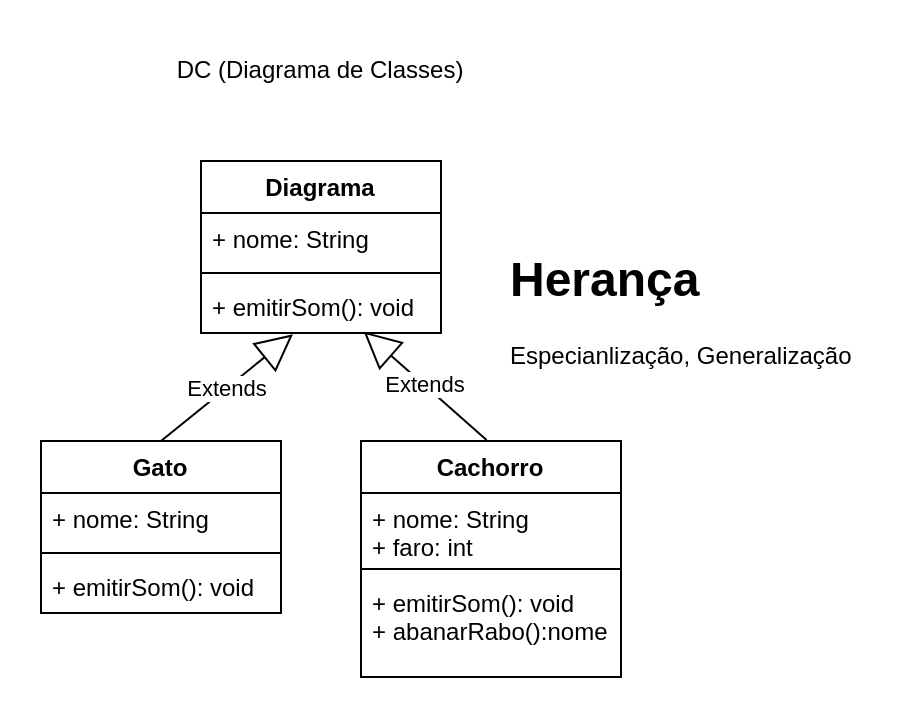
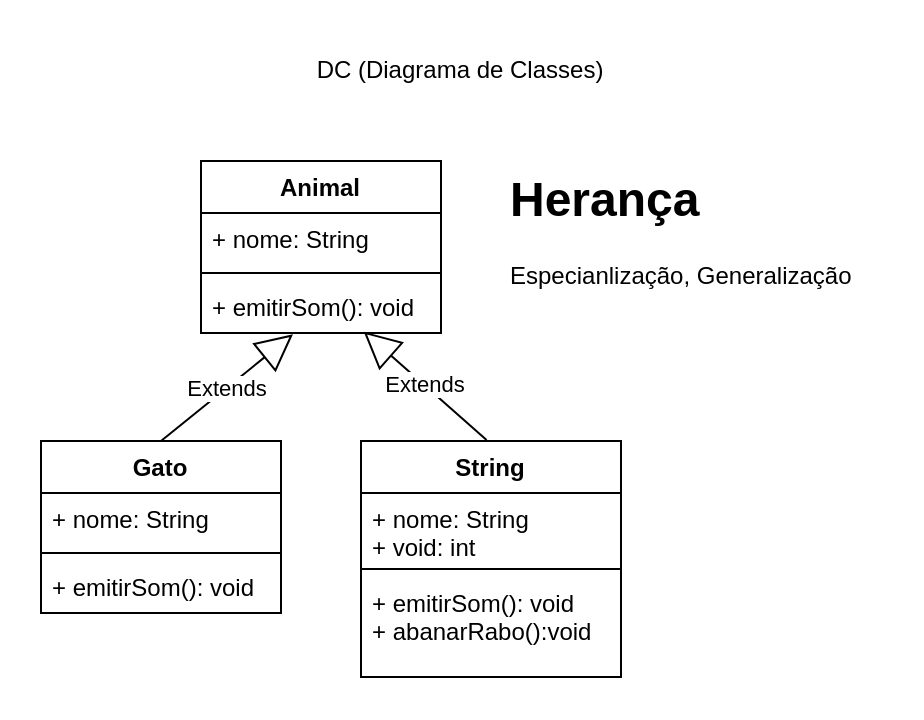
(321, 71) -> (461, 71)
(321, 189) -> (321, 189)
(691, 311) -> (691, 231)
(491, 469) -> (491, 469)
(455, 536) -> (455, 536)
(493, 634) -> (491, 620)
